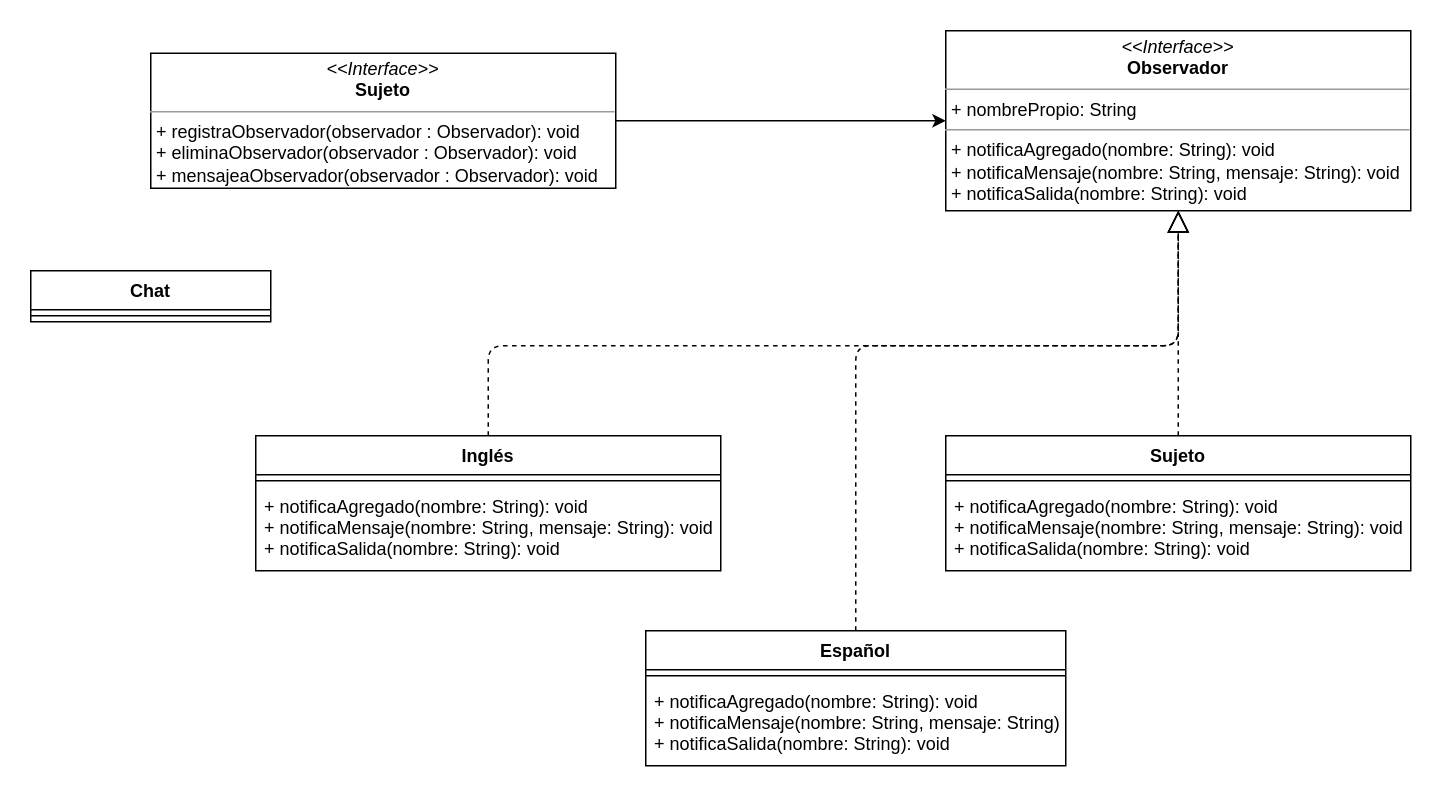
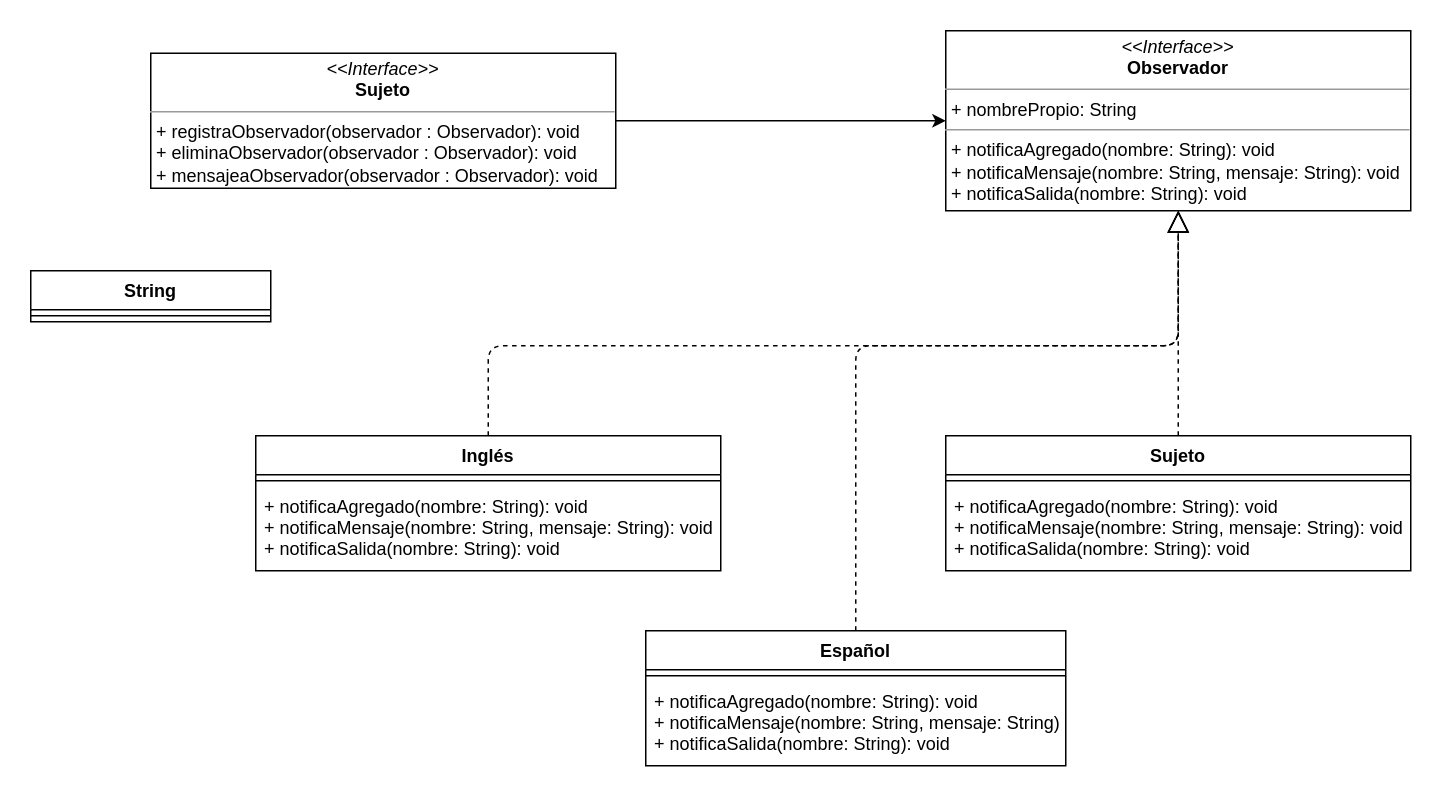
(150, 291) -> (150, 291)
